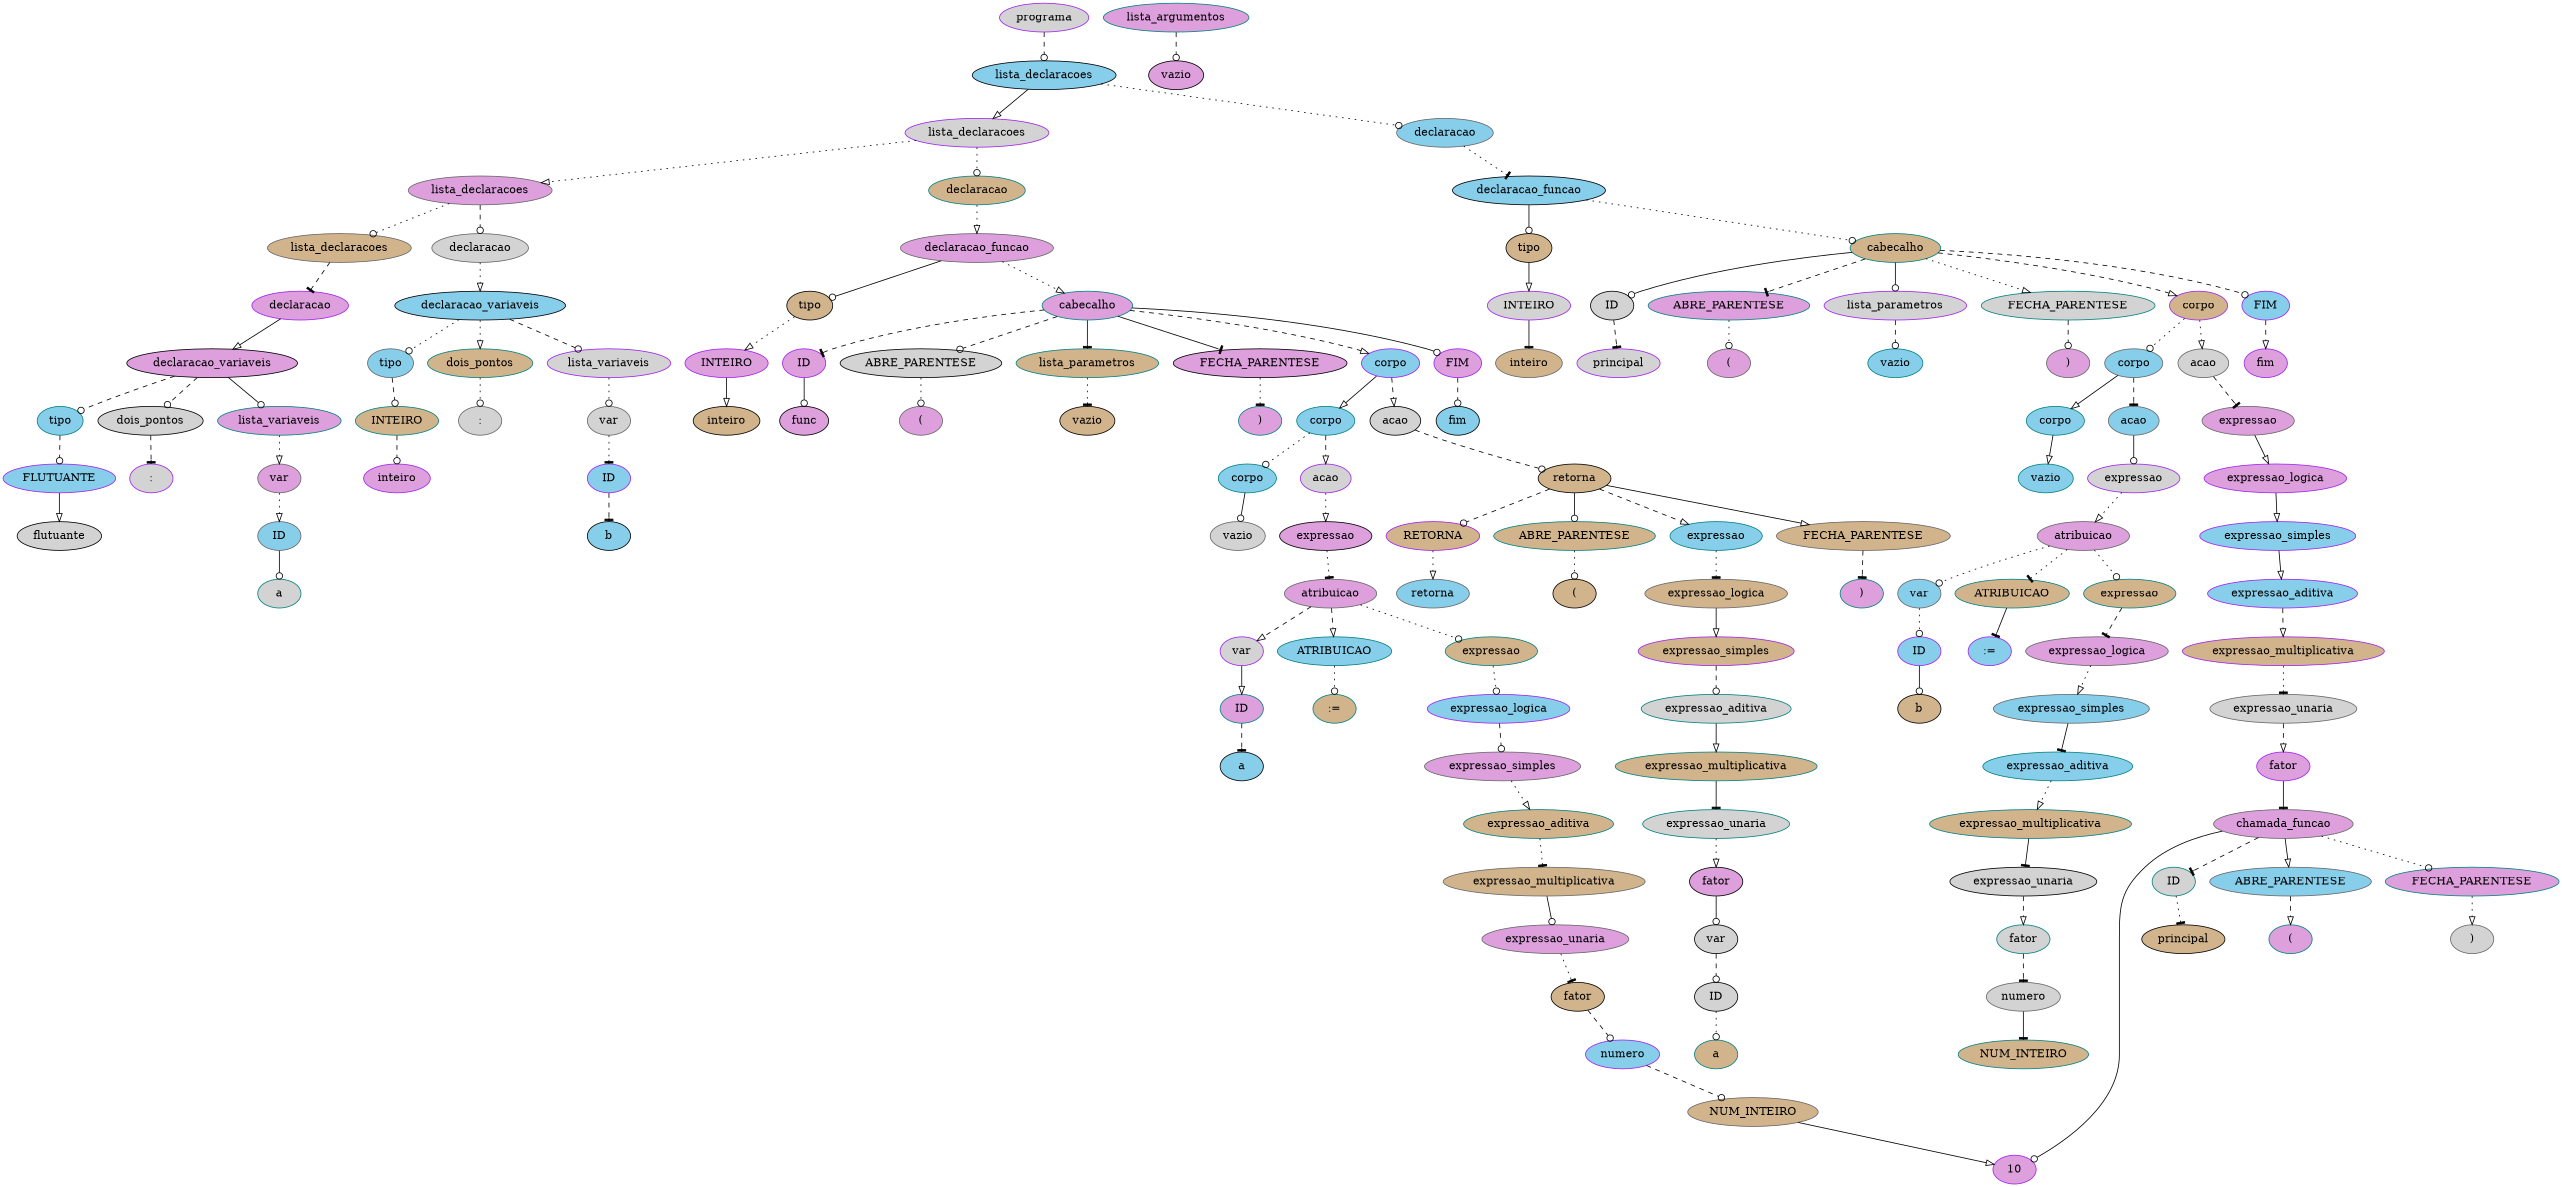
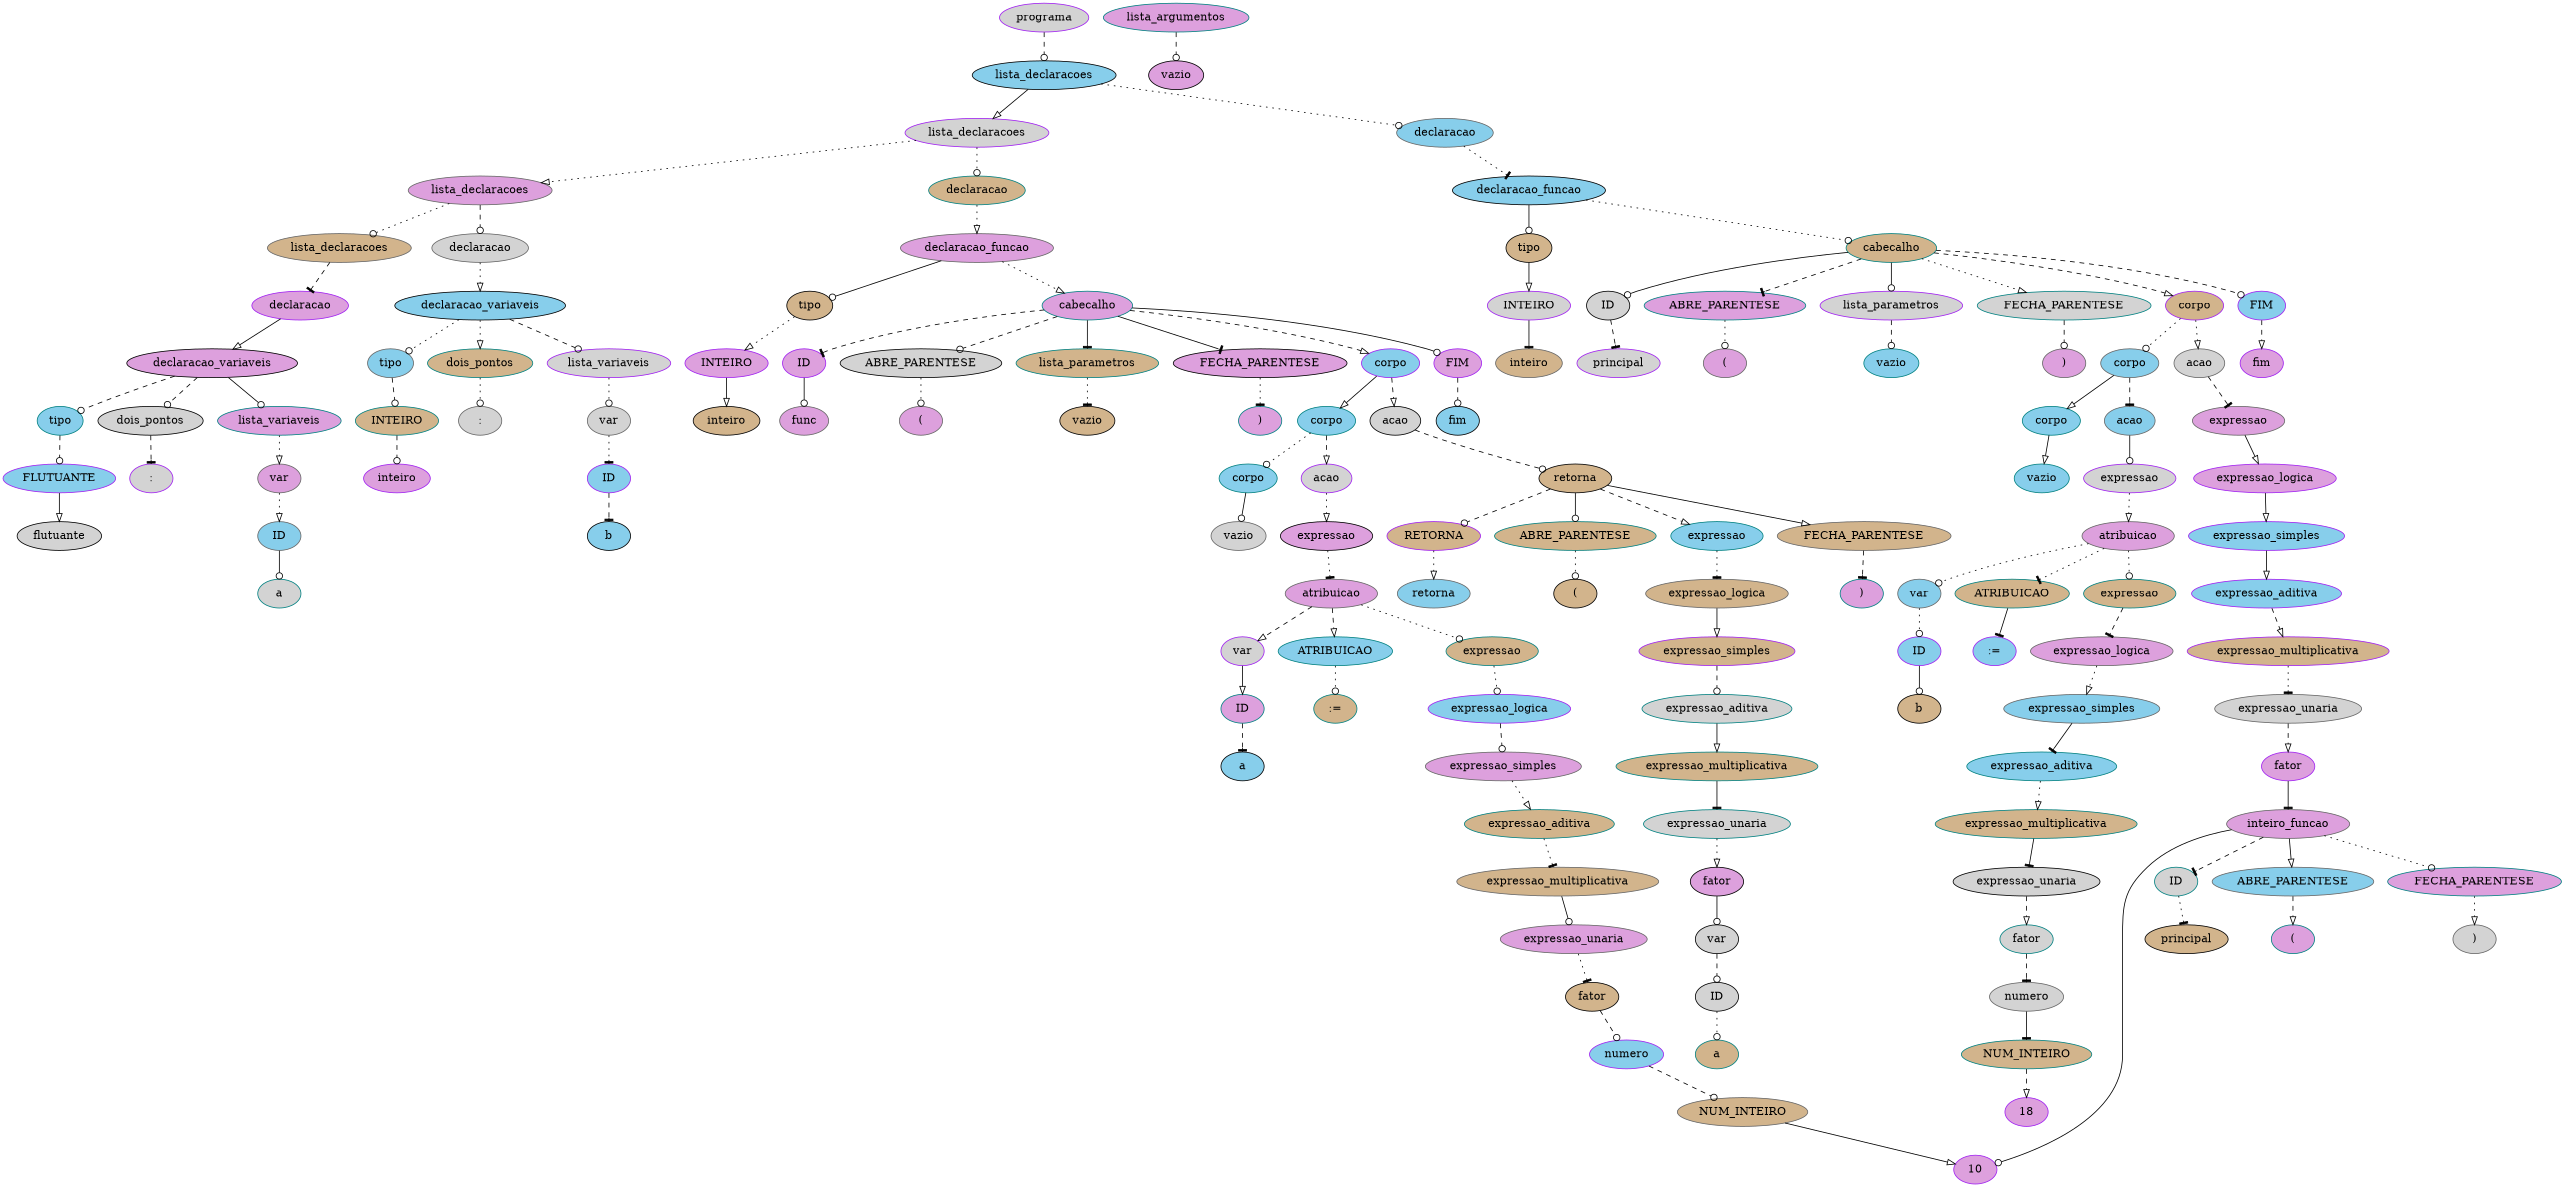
(804, 421) -> (804, 421)
(2283, 824) -> (2288, 824)
none -> (2027, 1112)
